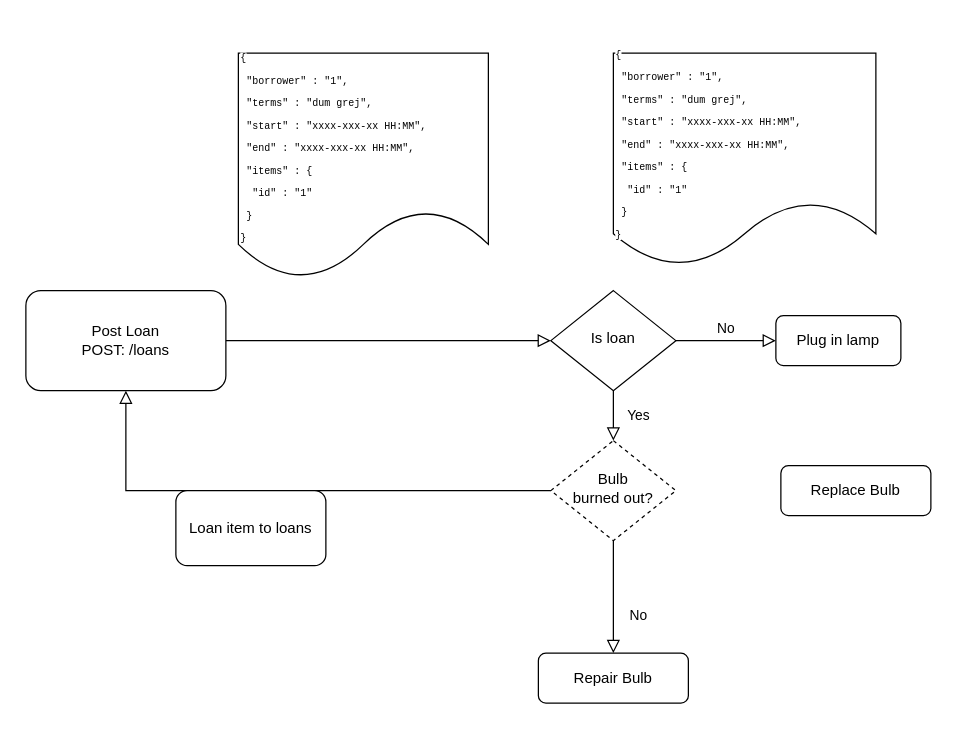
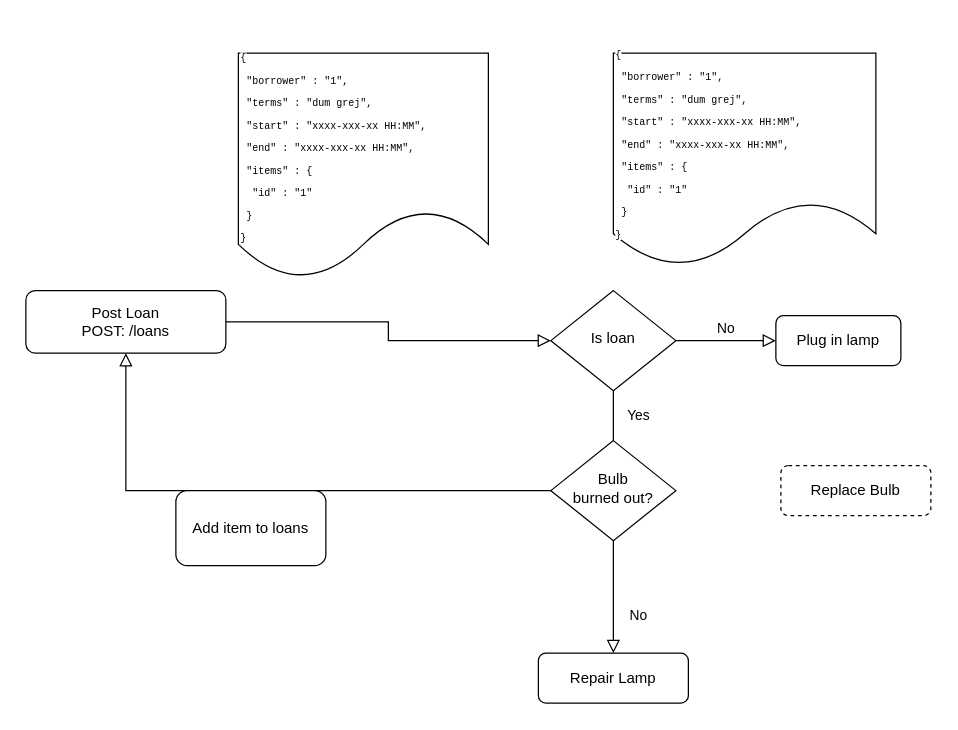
(126, 341) -> (126, 322)
(613, 426) -> (613, 433)
(613, 491) -> (613, 491)
(856, 491) -> (856, 491)
(251, 528) -> (251, 528)
(613, 678) -> (613, 678)
